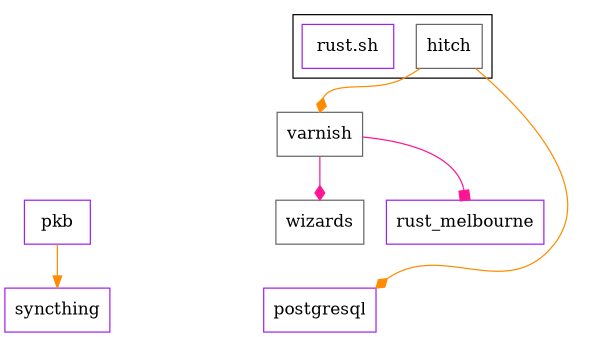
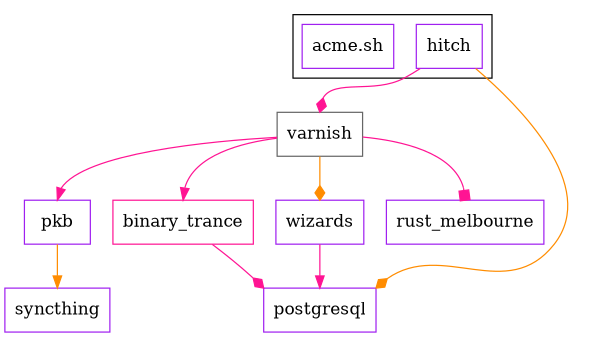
(348, 46) -> (348, 46)
(449, 46) -> (449, 46)
(372, 86) -> (372, 86)
none -> (165, 149)
(320, 171) -> (320, 171)
none -> (183, 222)
(320, 222) -> (320, 222)
none -> (320, 260)
